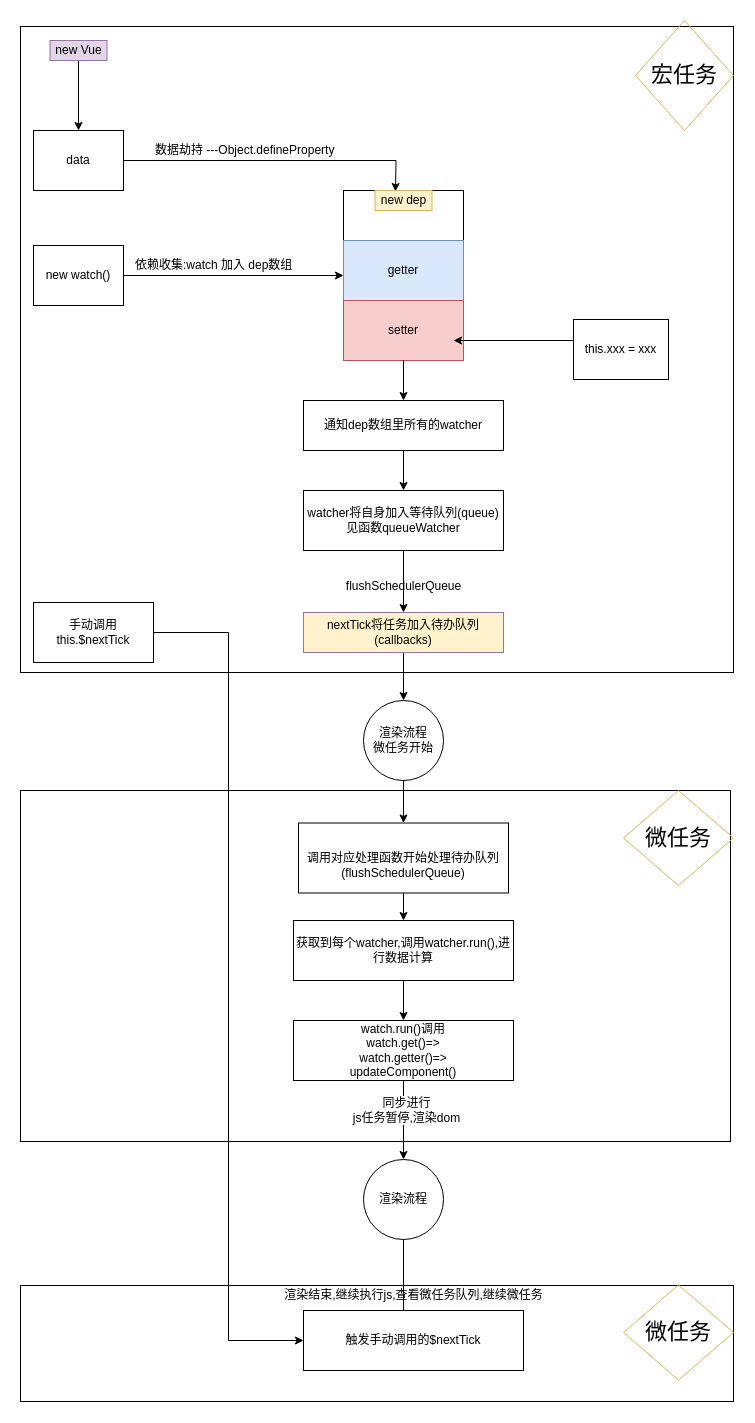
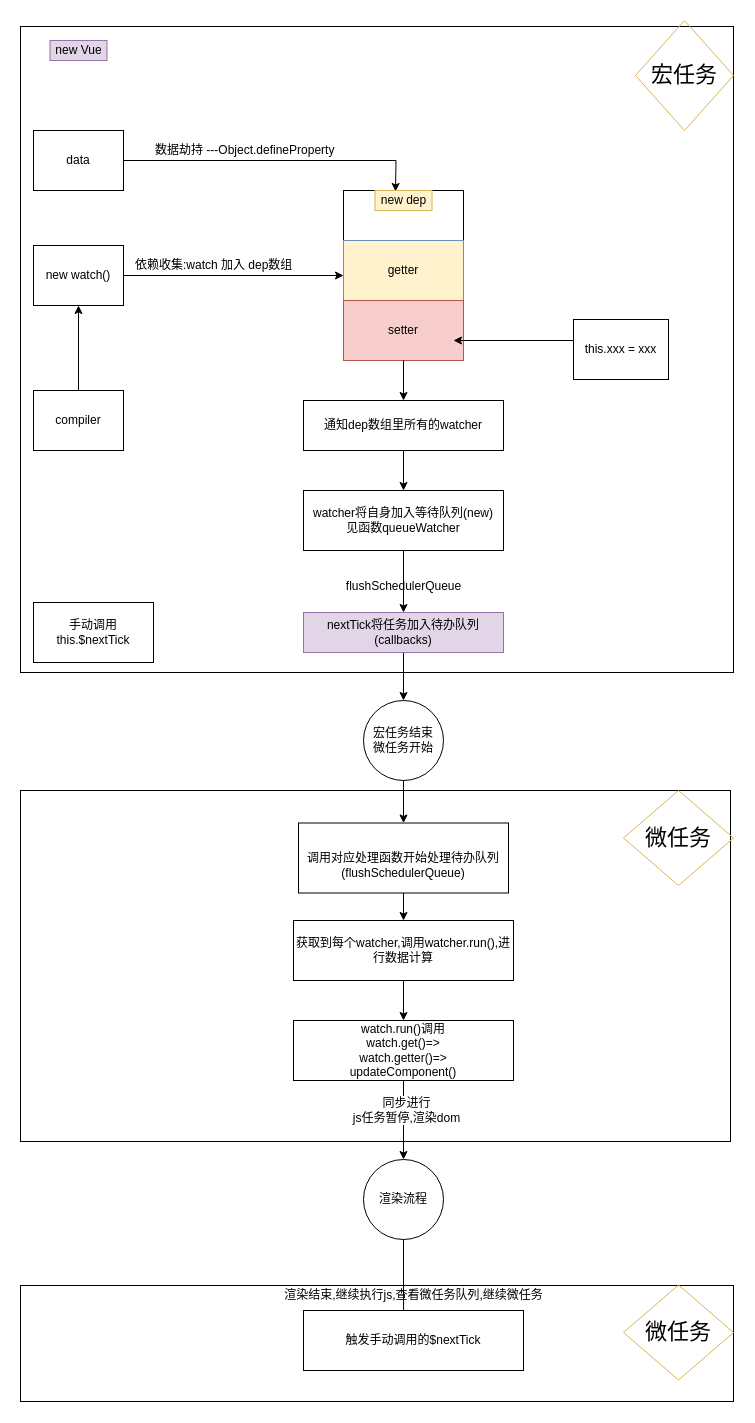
(79, 92) -> none
(404, 271) -> (404, 271)
none -> (79, 351)
none -> (79, 421)
(404, 521) -> (404, 521)
(404, 633) -> (404, 633)
(404, 741) -> (404, 741)
(229, 983) -> none
